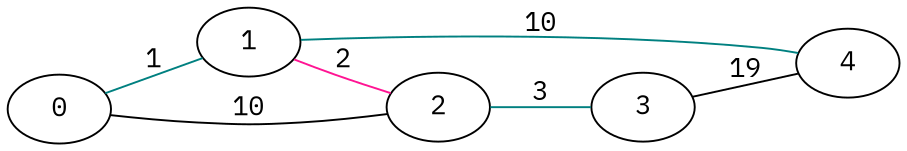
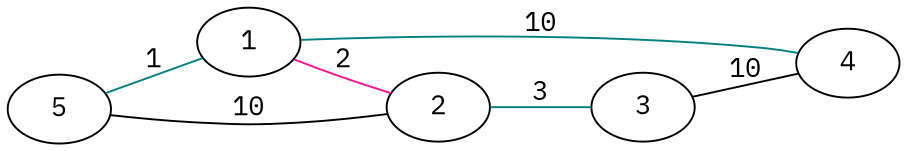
(745, 70) -> (745, 70)
(59, 109) -> (59, 109)
